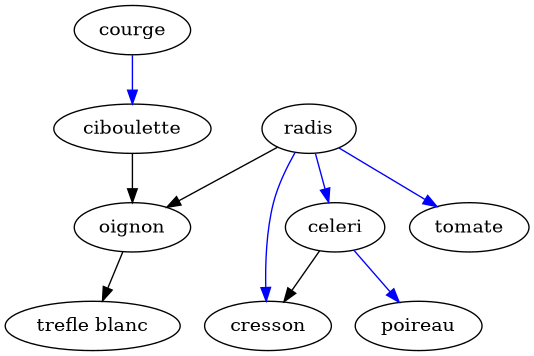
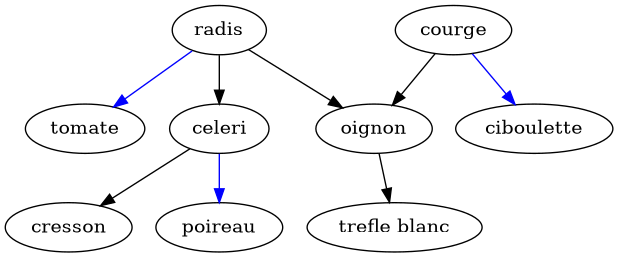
(132, 171) -> (418, 74)
(320, 171) -> (219, 73)
(270, 218) -> none
